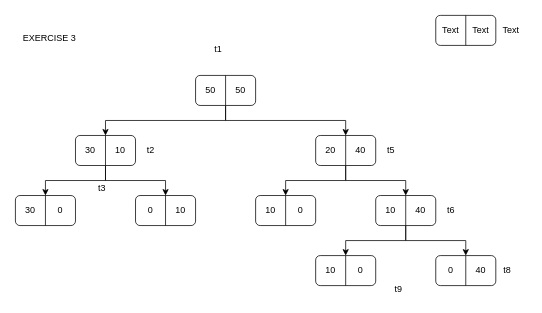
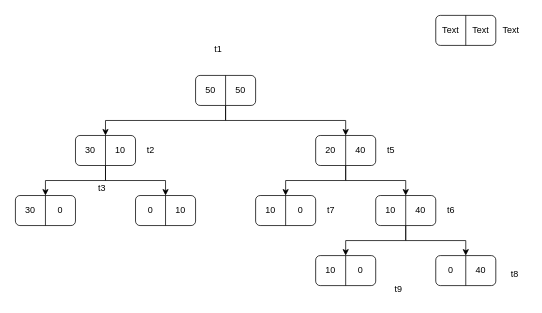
(50, 38) -> none
none -> (330, 210)
(507, 270) -> (514, 274)
